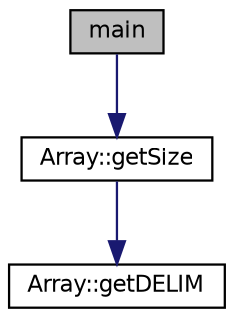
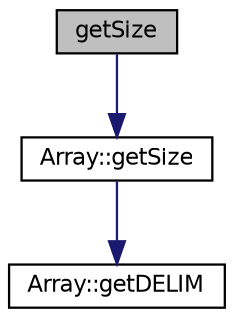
(117, 32) -> (117, 32)
